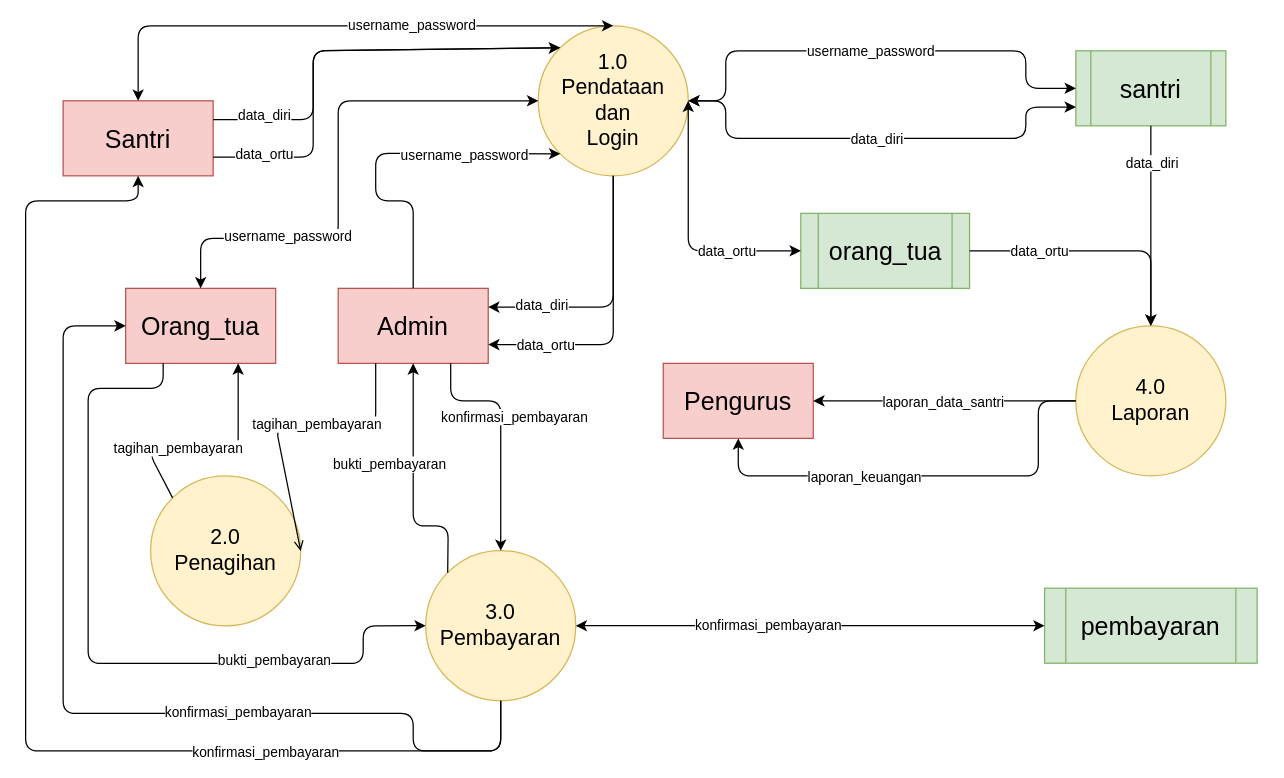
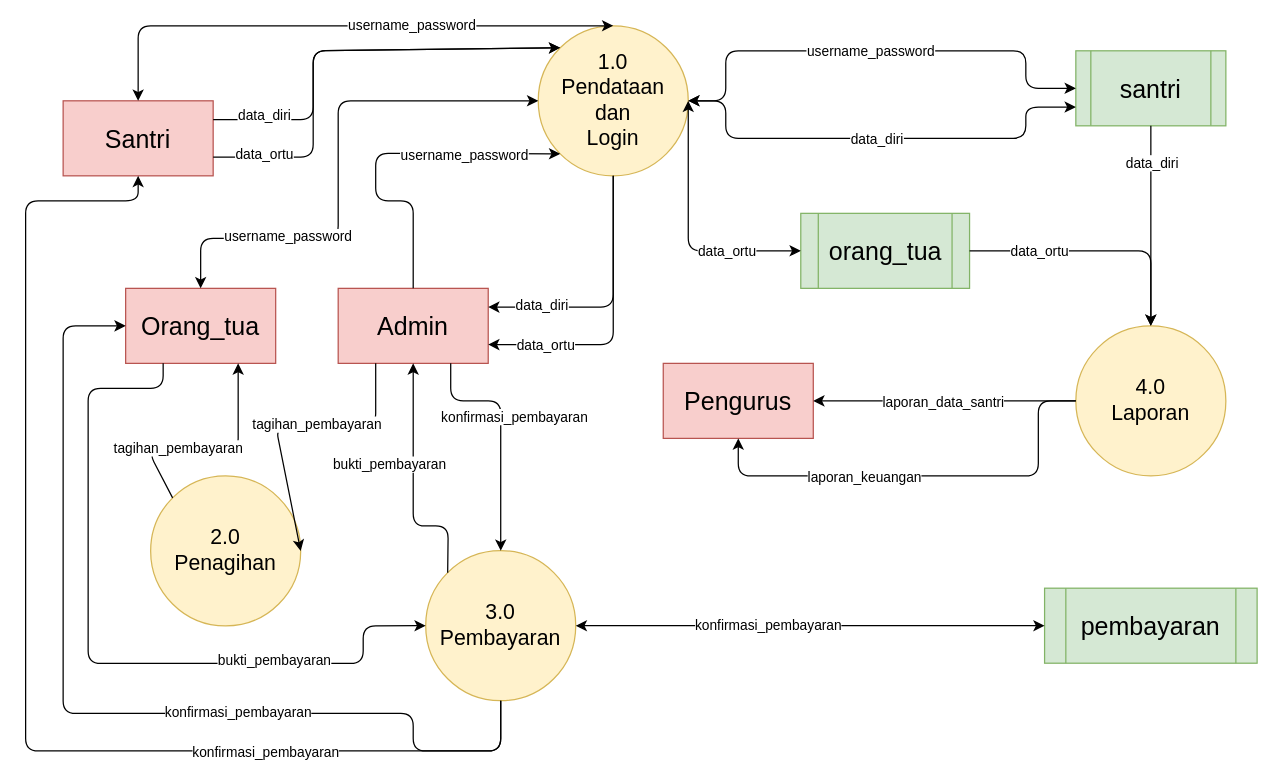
(299, 543) -> (299, 541)
